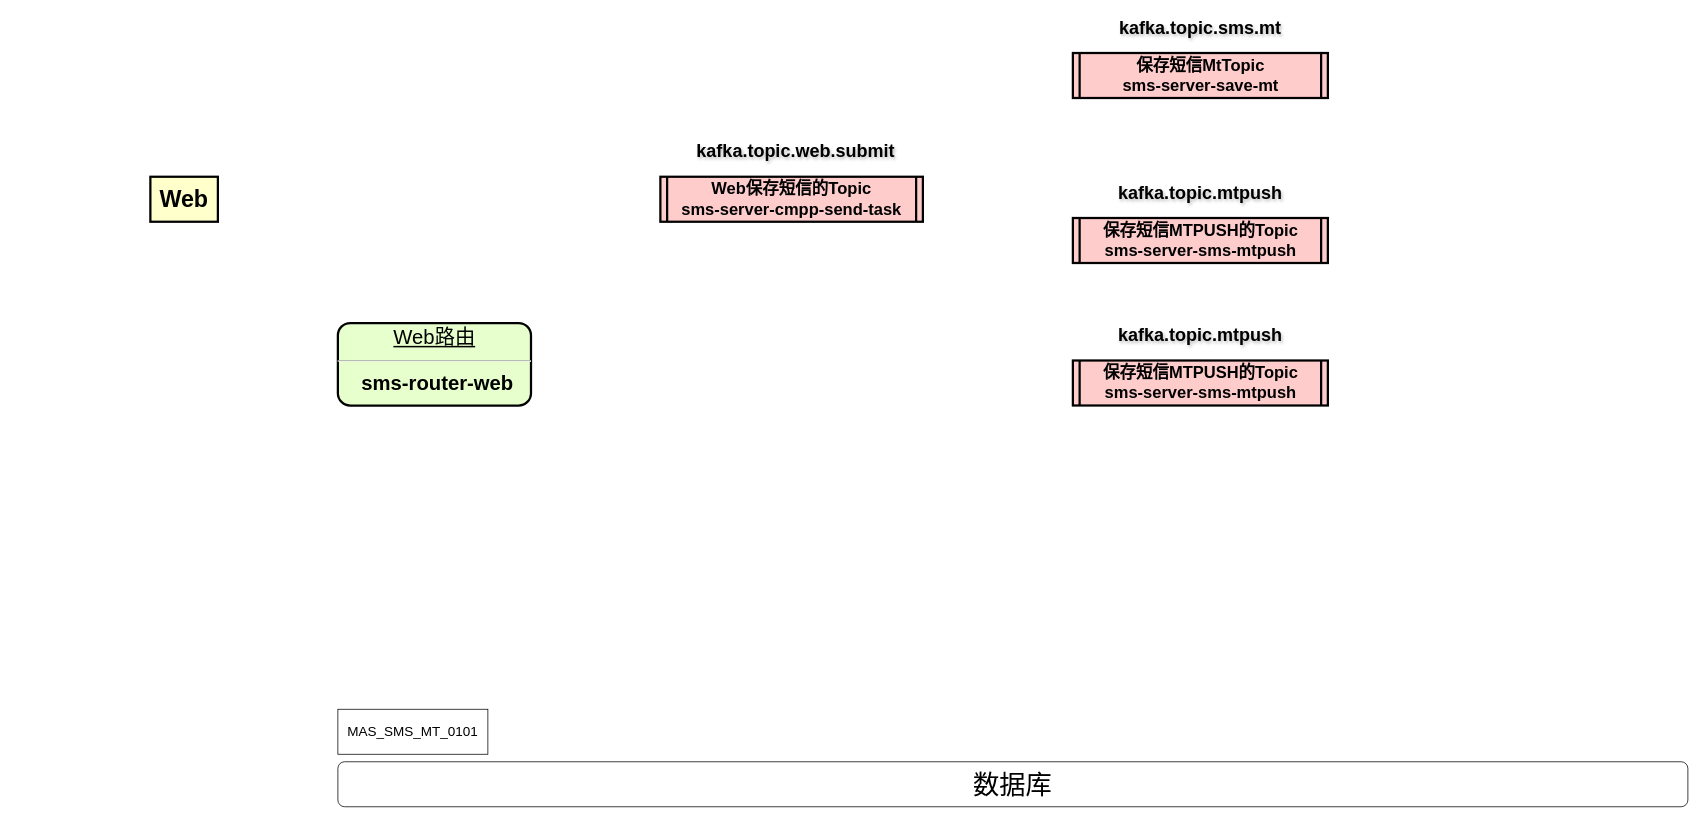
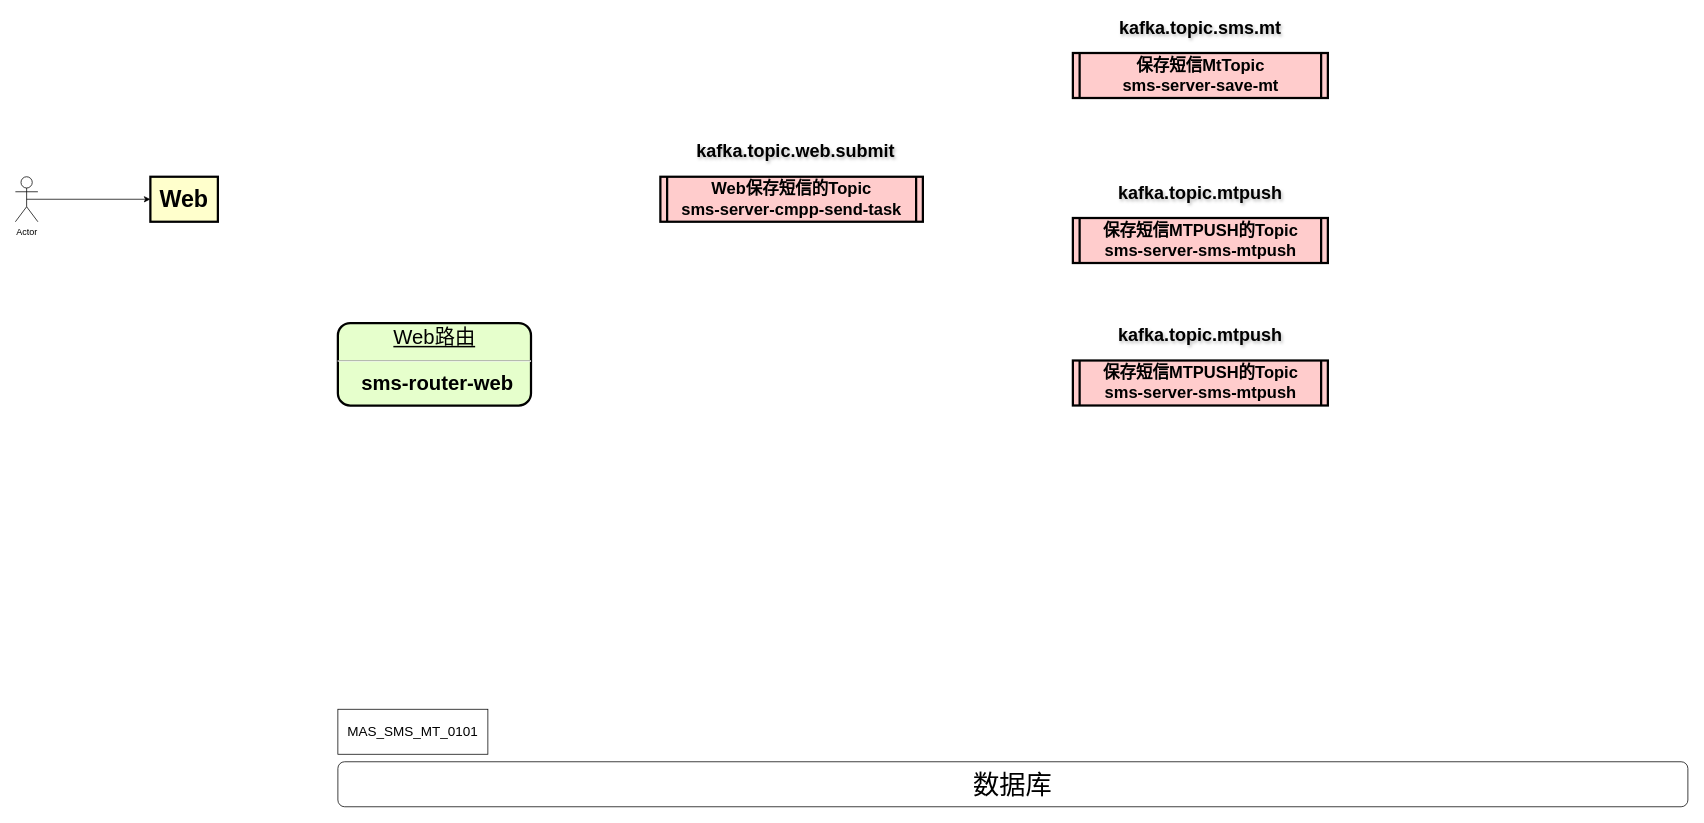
none -> (27, 199)
none -> (86, 199)
